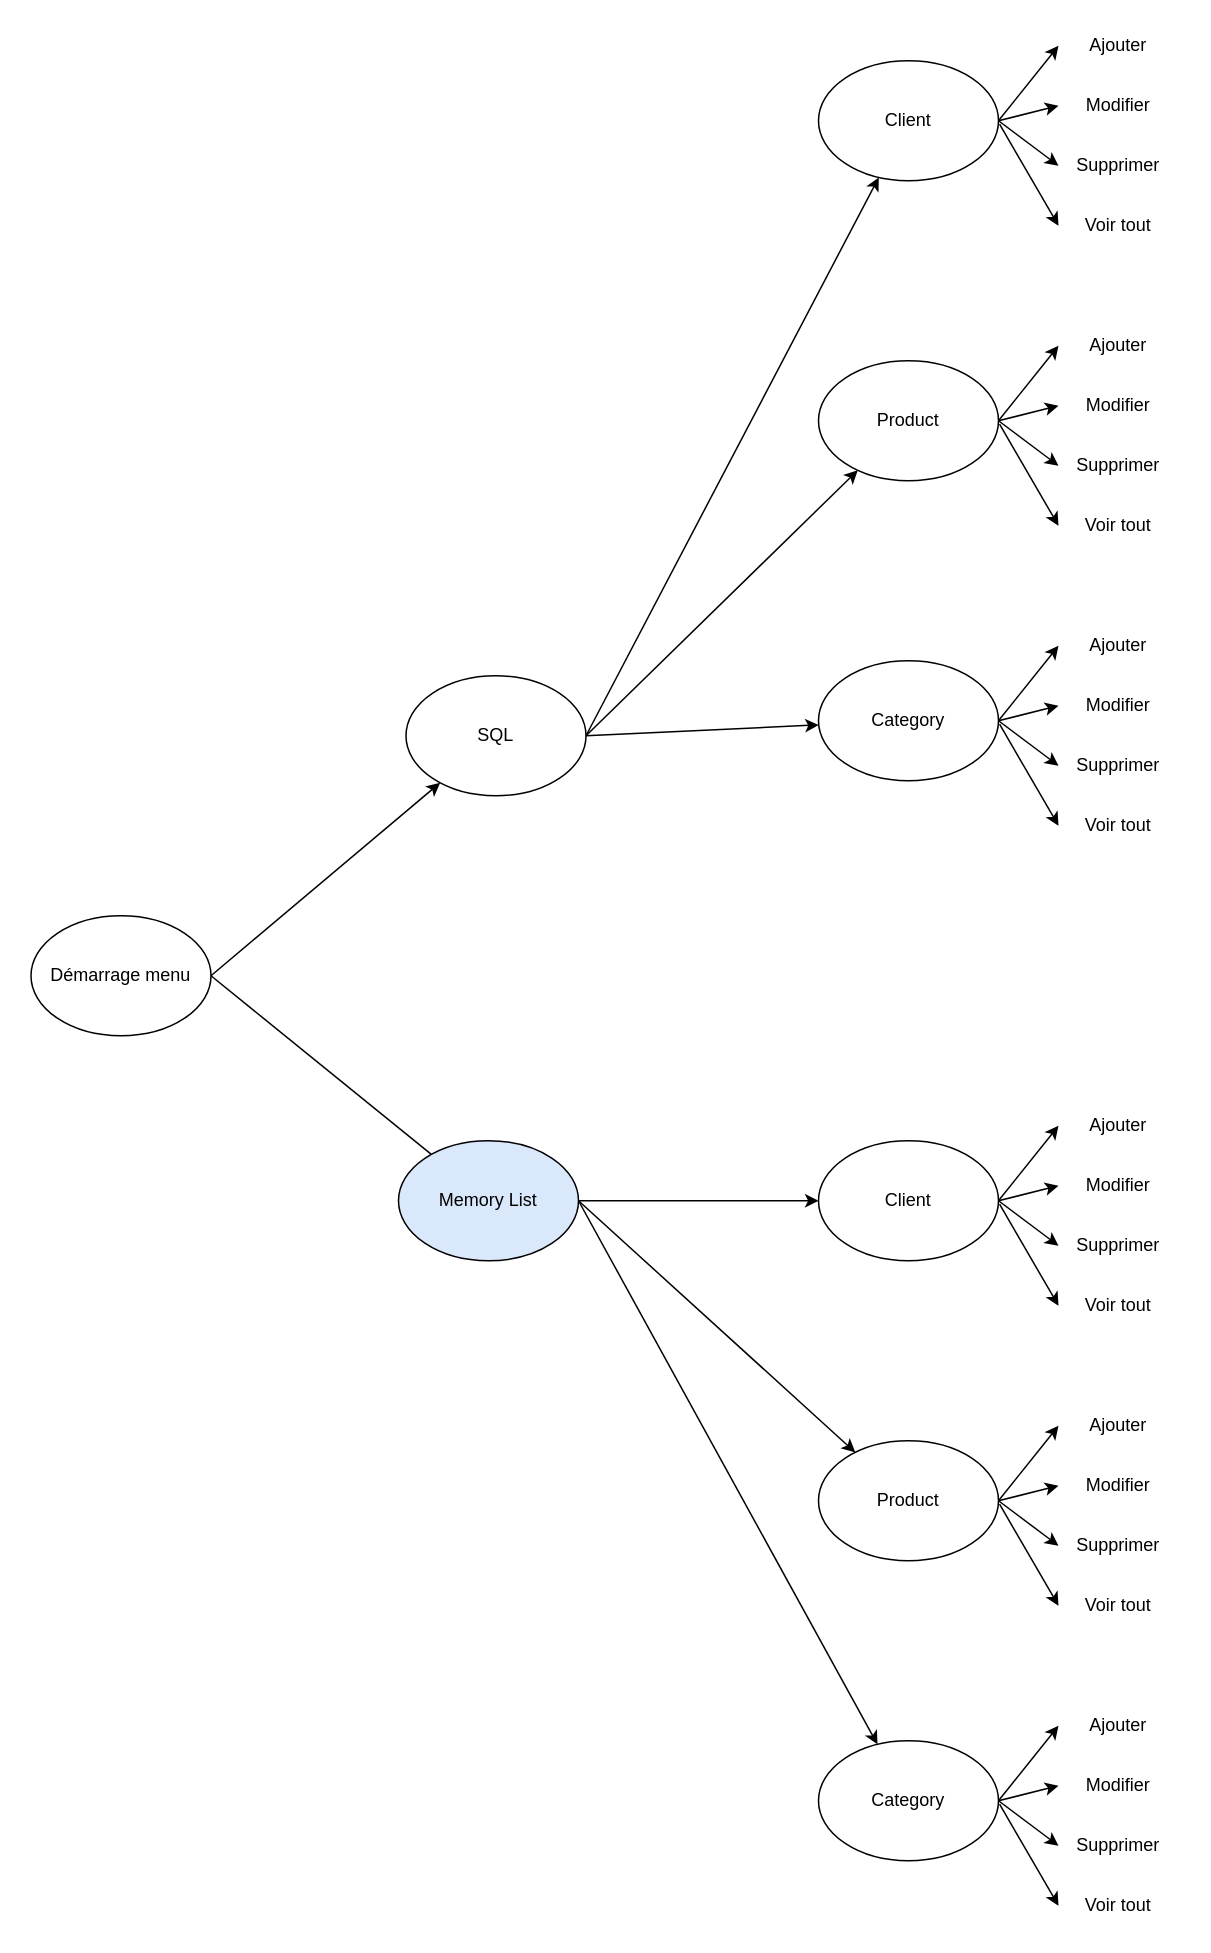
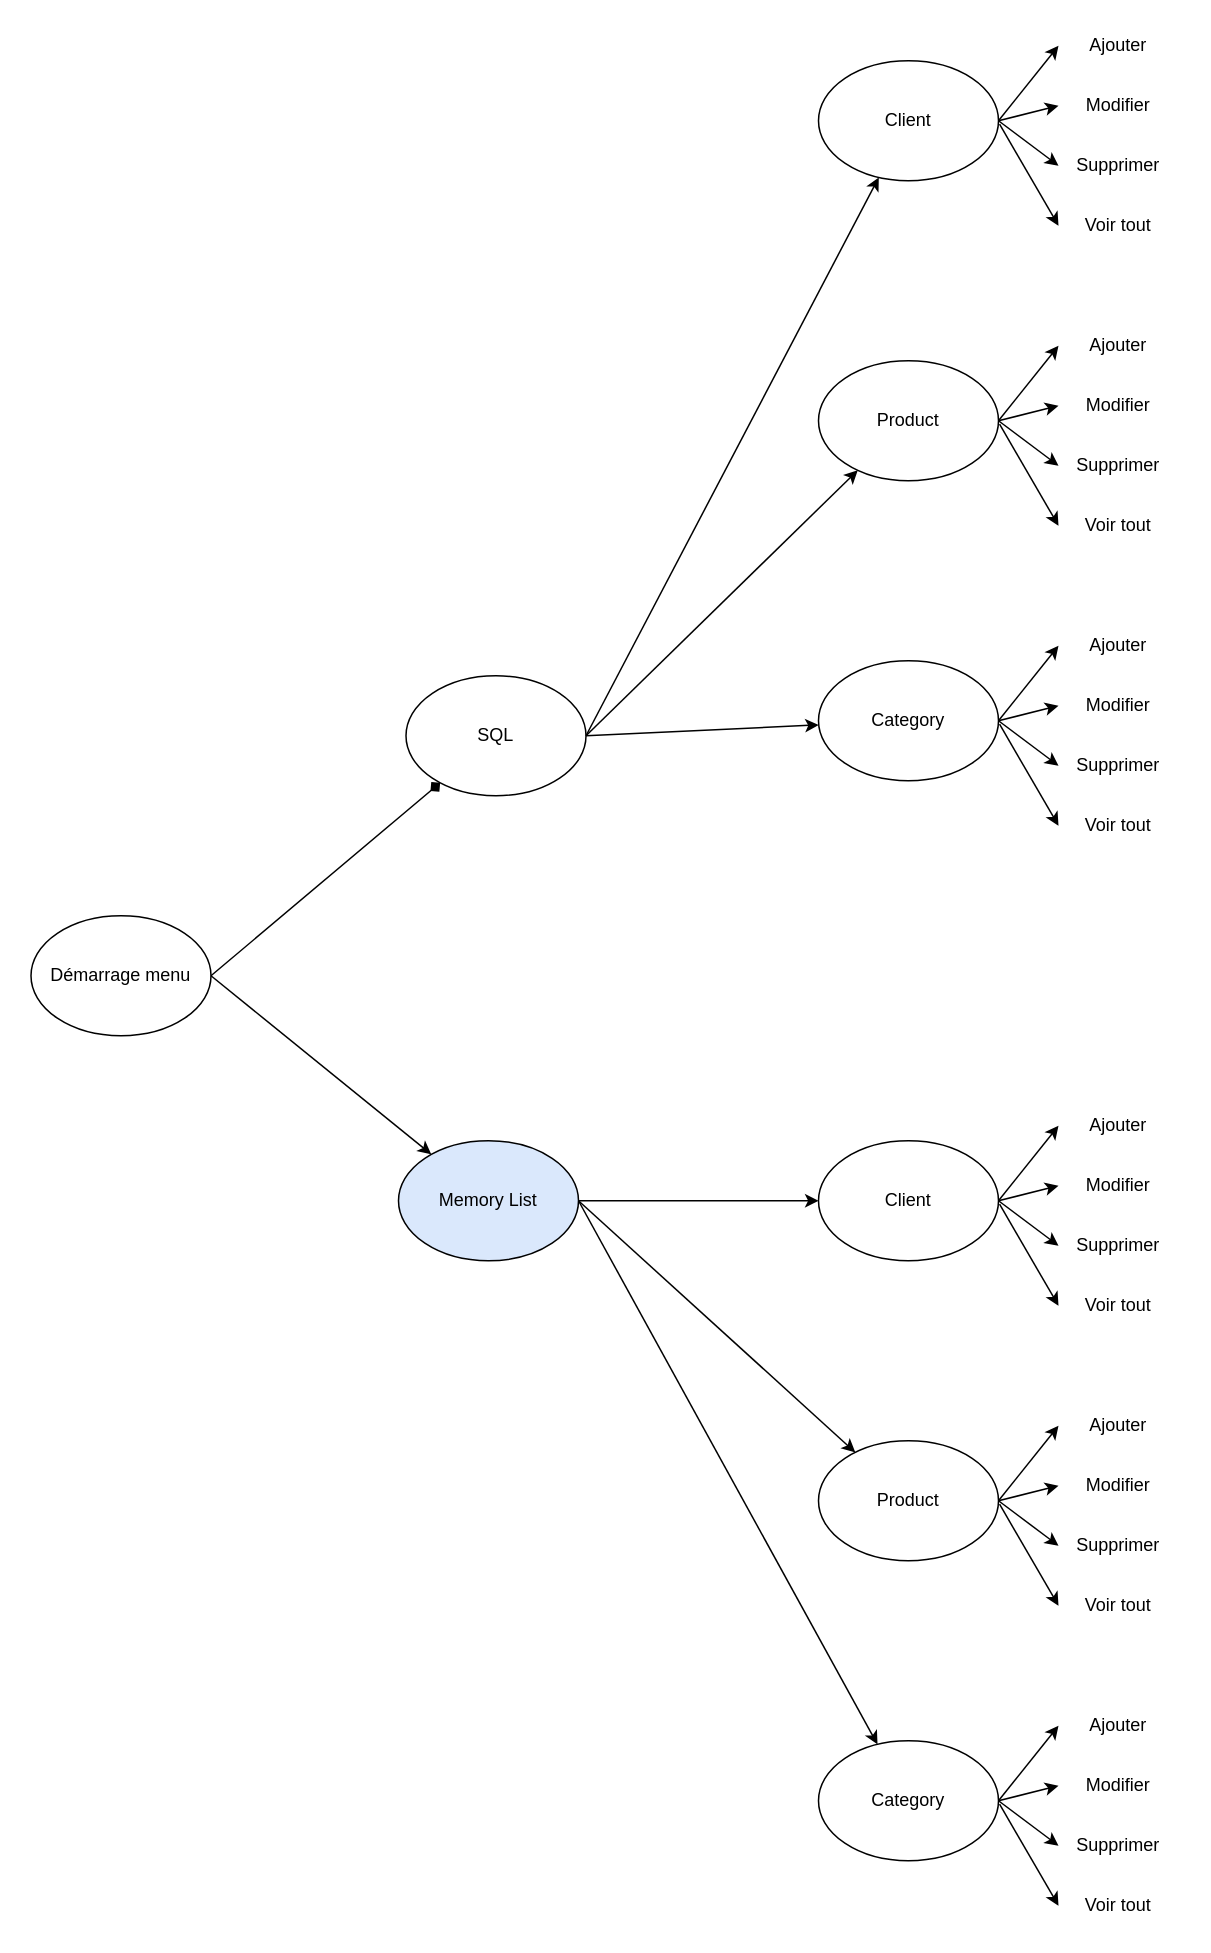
(432, 790) -> (431, 790)
(425, 1149) -> (422, 1147)
